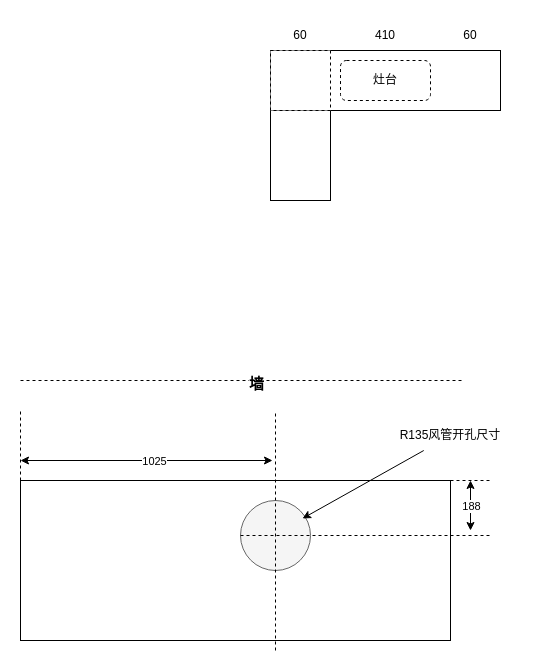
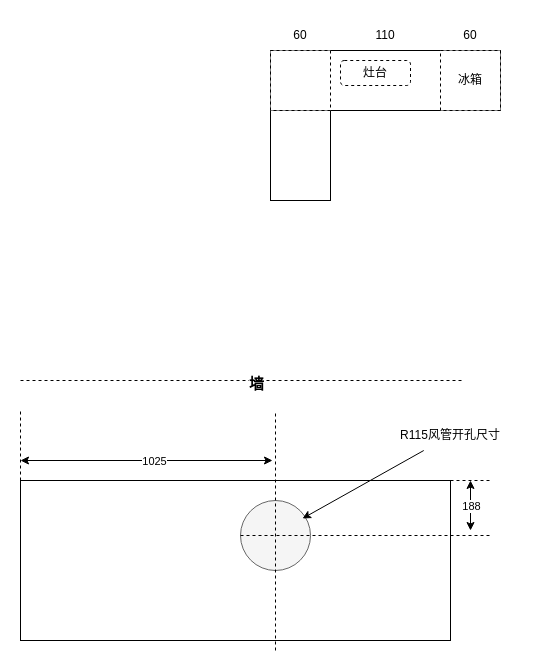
(386, 36) -> (386, 36)
(386, 81) -> (376, 73)
none -> (471, 81)
(451, 436) -> (451, 436)
